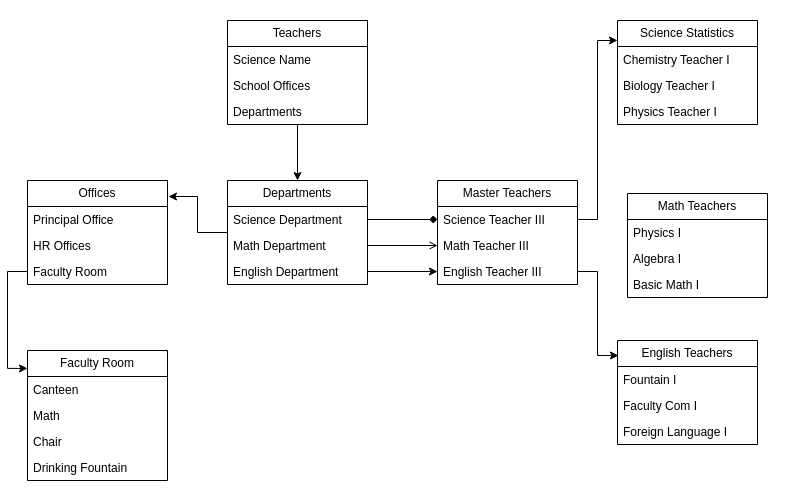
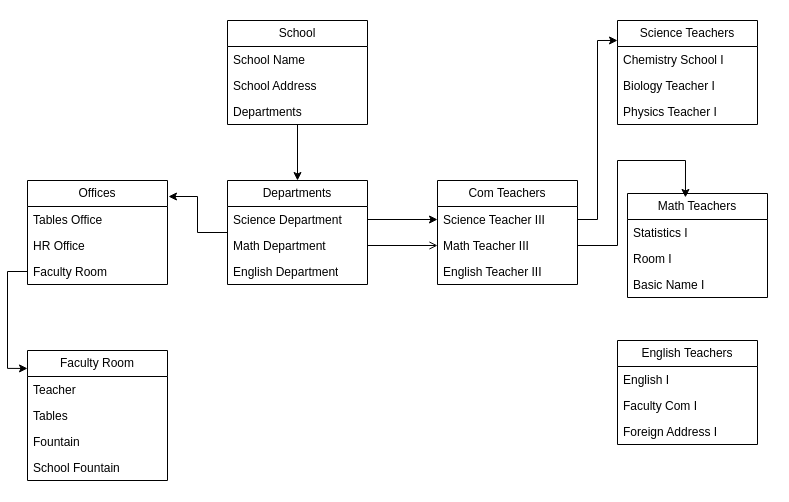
(298, 34) -> (298, 34)
(688, 34) -> (688, 34)
(271, 61) -> (267, 61)
(683, 61) -> (678, 61)
(276, 87) -> (277, 87)
none -> (618, 175)
(508, 194) -> (508, 194)
(428, 220) -> (429, 220)
(79, 221) -> (73, 221)
(661, 234) -> (669, 234)
(64, 247) -> (61, 247)
(661, 260) -> (652, 260)
(399, 272) -> none
(669, 286) -> (669, 286)
(598, 311) -> none
(654, 381) -> (649, 381)
(57, 391) -> (57, 391)
(47, 417) -> (52, 417)
(679, 433) -> (676, 433)
(49, 443) -> (59, 443)
(84, 469) -> (79, 469)
